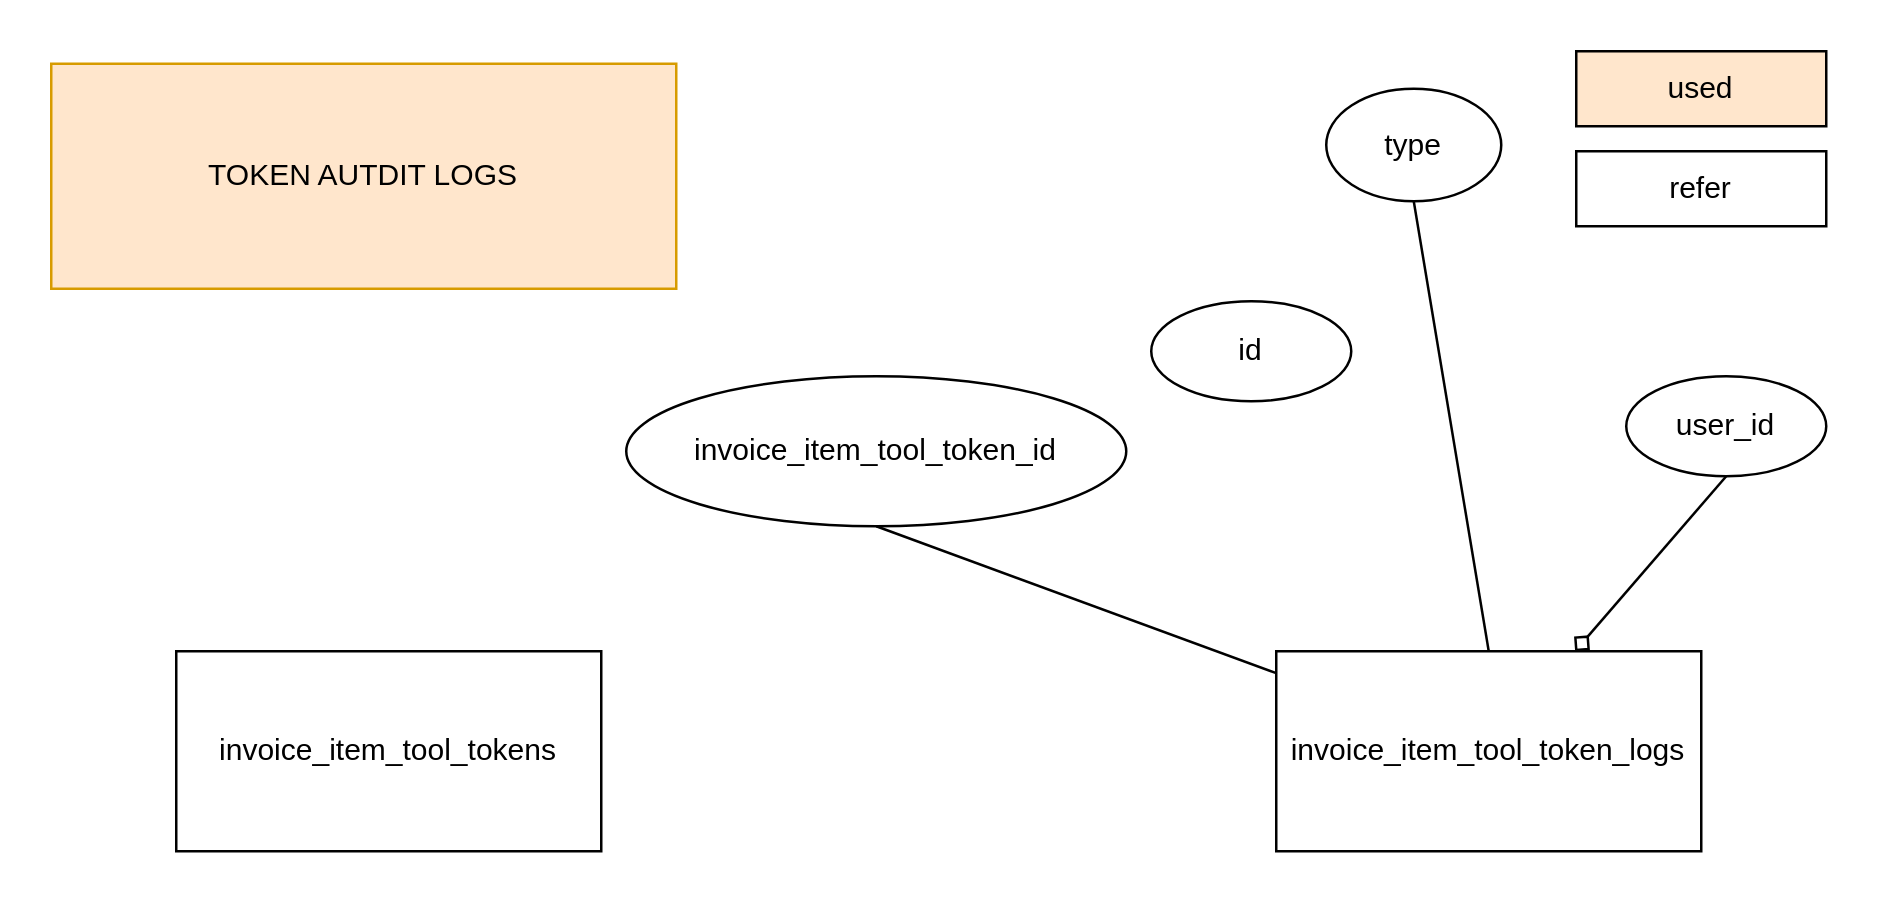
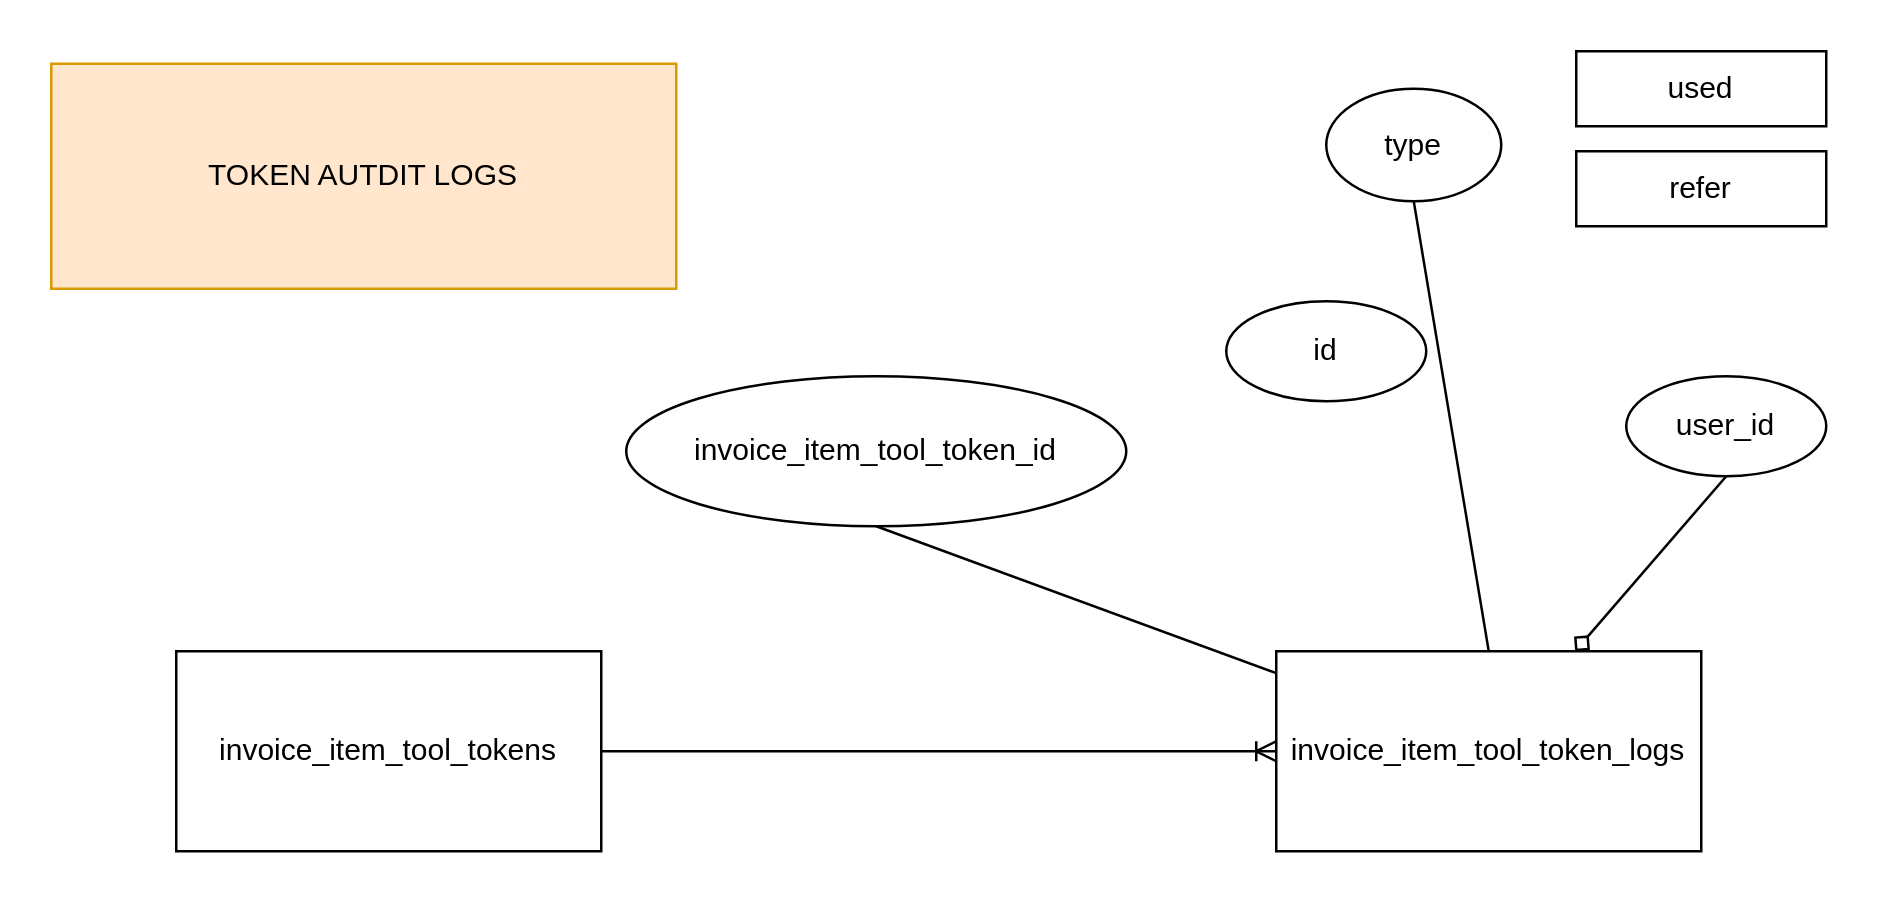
(1701, 89) -> (1701, 89)
(1251, 351) -> (1326, 351)
none -> (938, 751)
